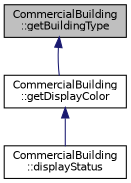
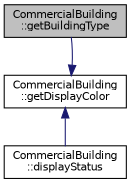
(58, 62) -> (72, 51)
